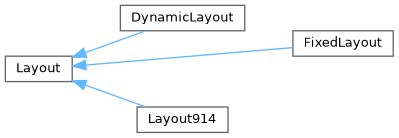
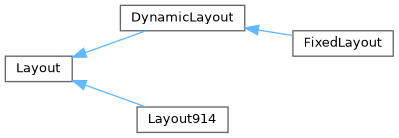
(189, 56) -> (276, 33)
